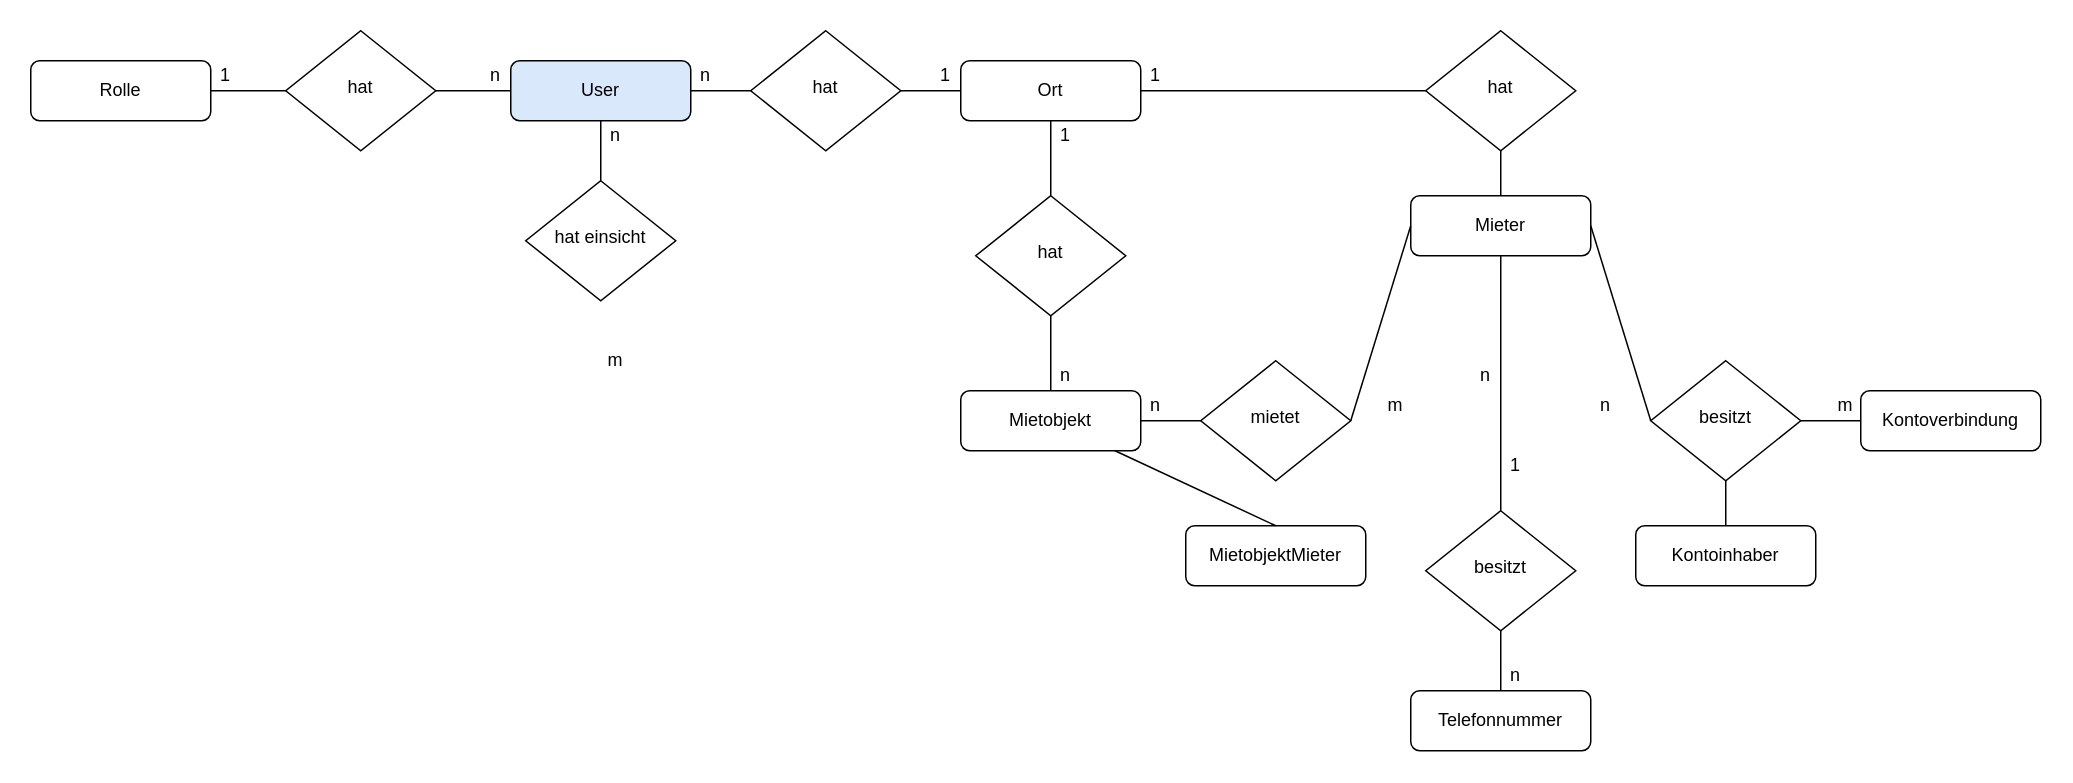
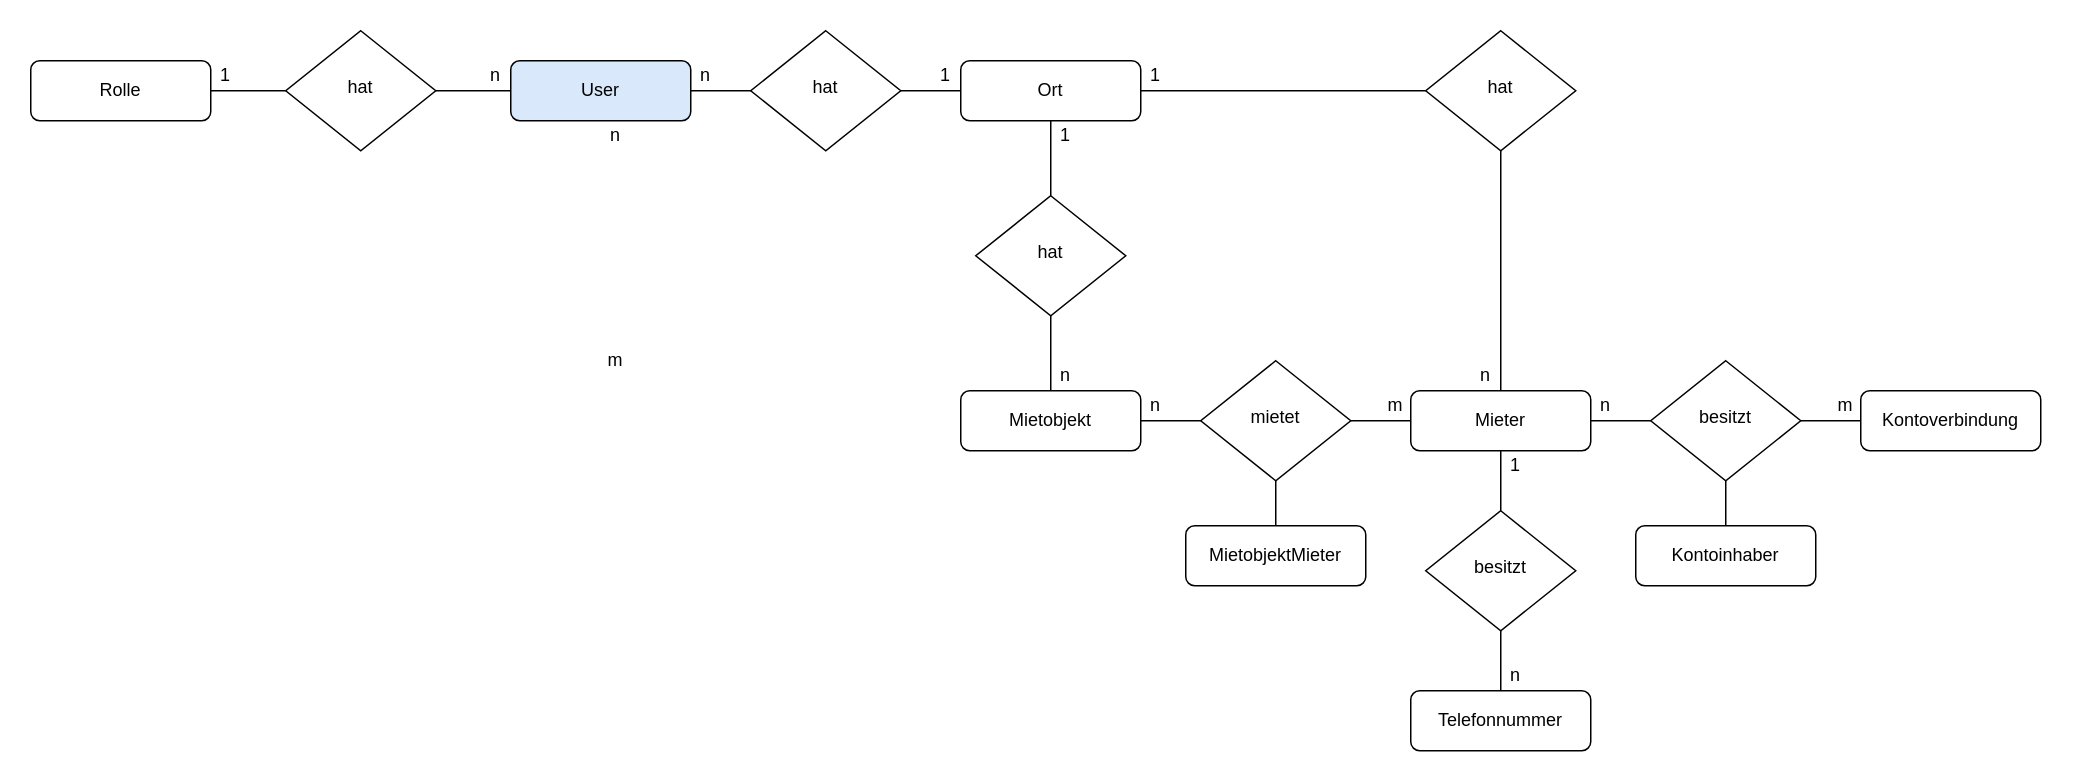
(601, 151) -> none
(1501, 226) -> (1501, 421)
(601, 241) -> none
(1196, 488) -> (1276, 504)
